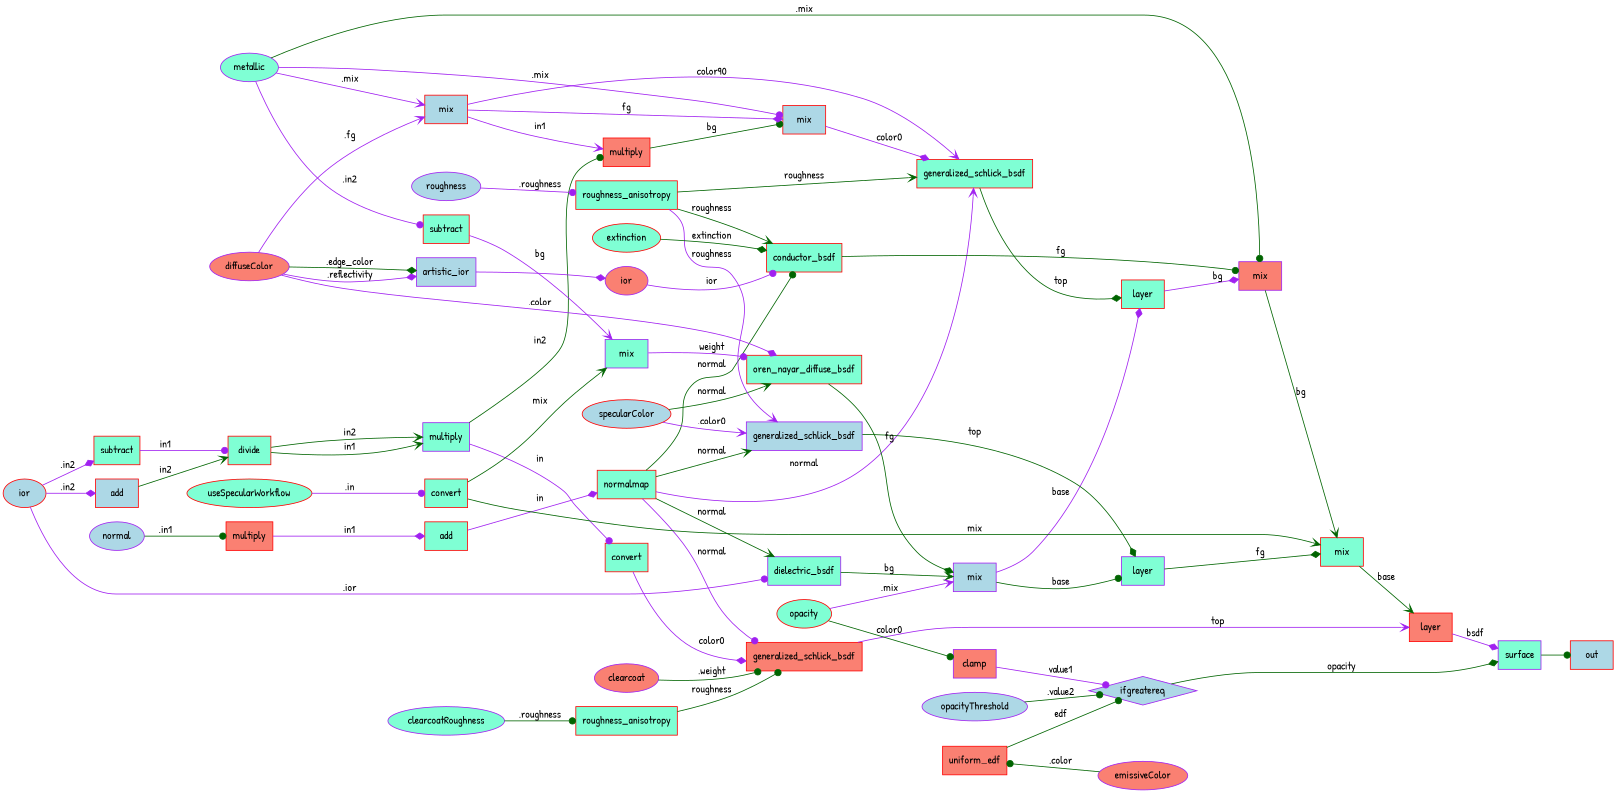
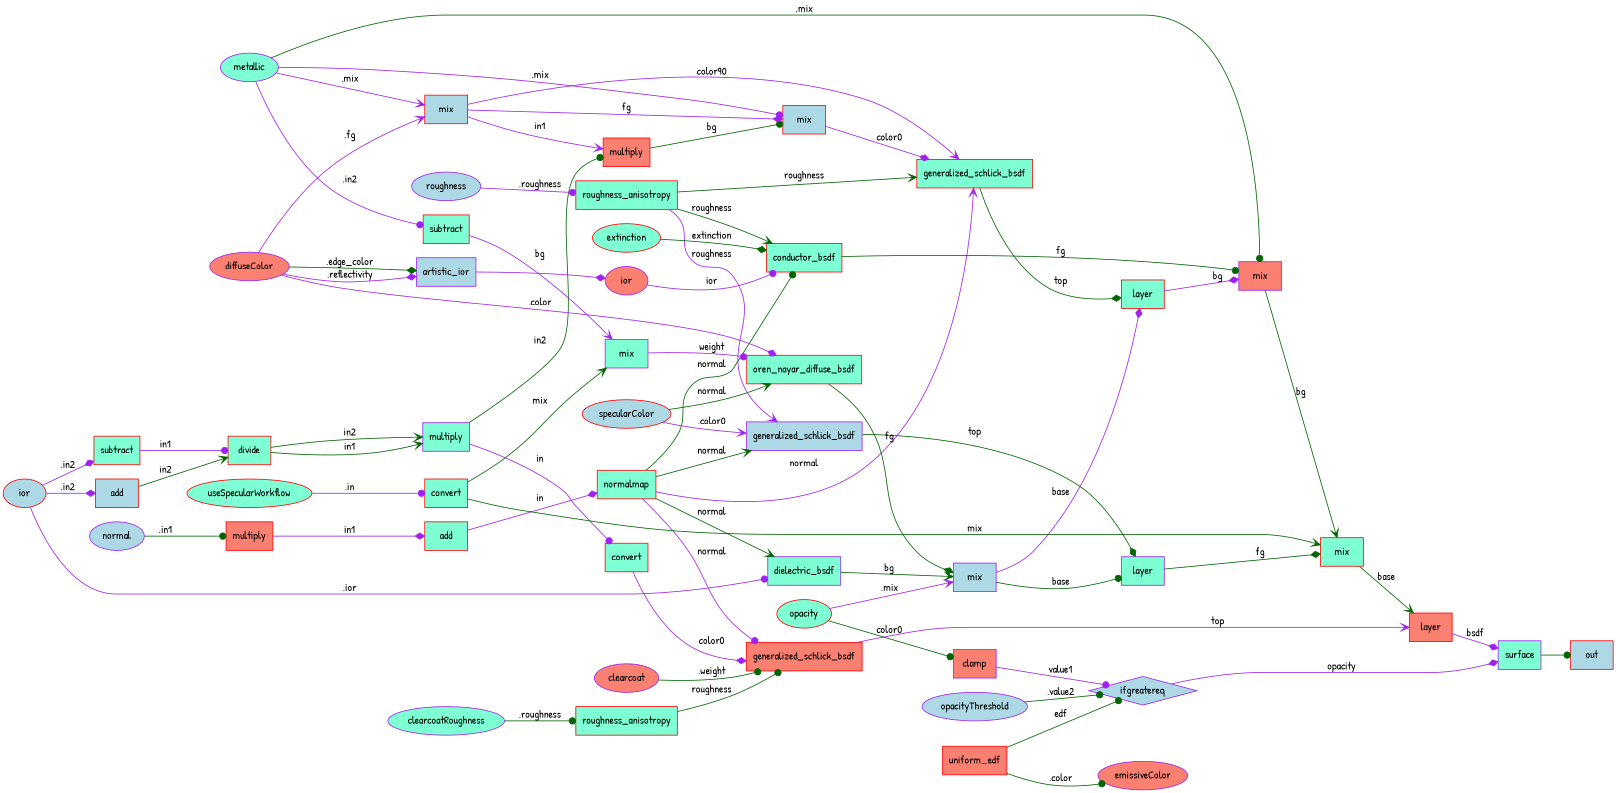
(1330, 673) -> (1330, 673)
(1056, 768) -> (1052, 785)
